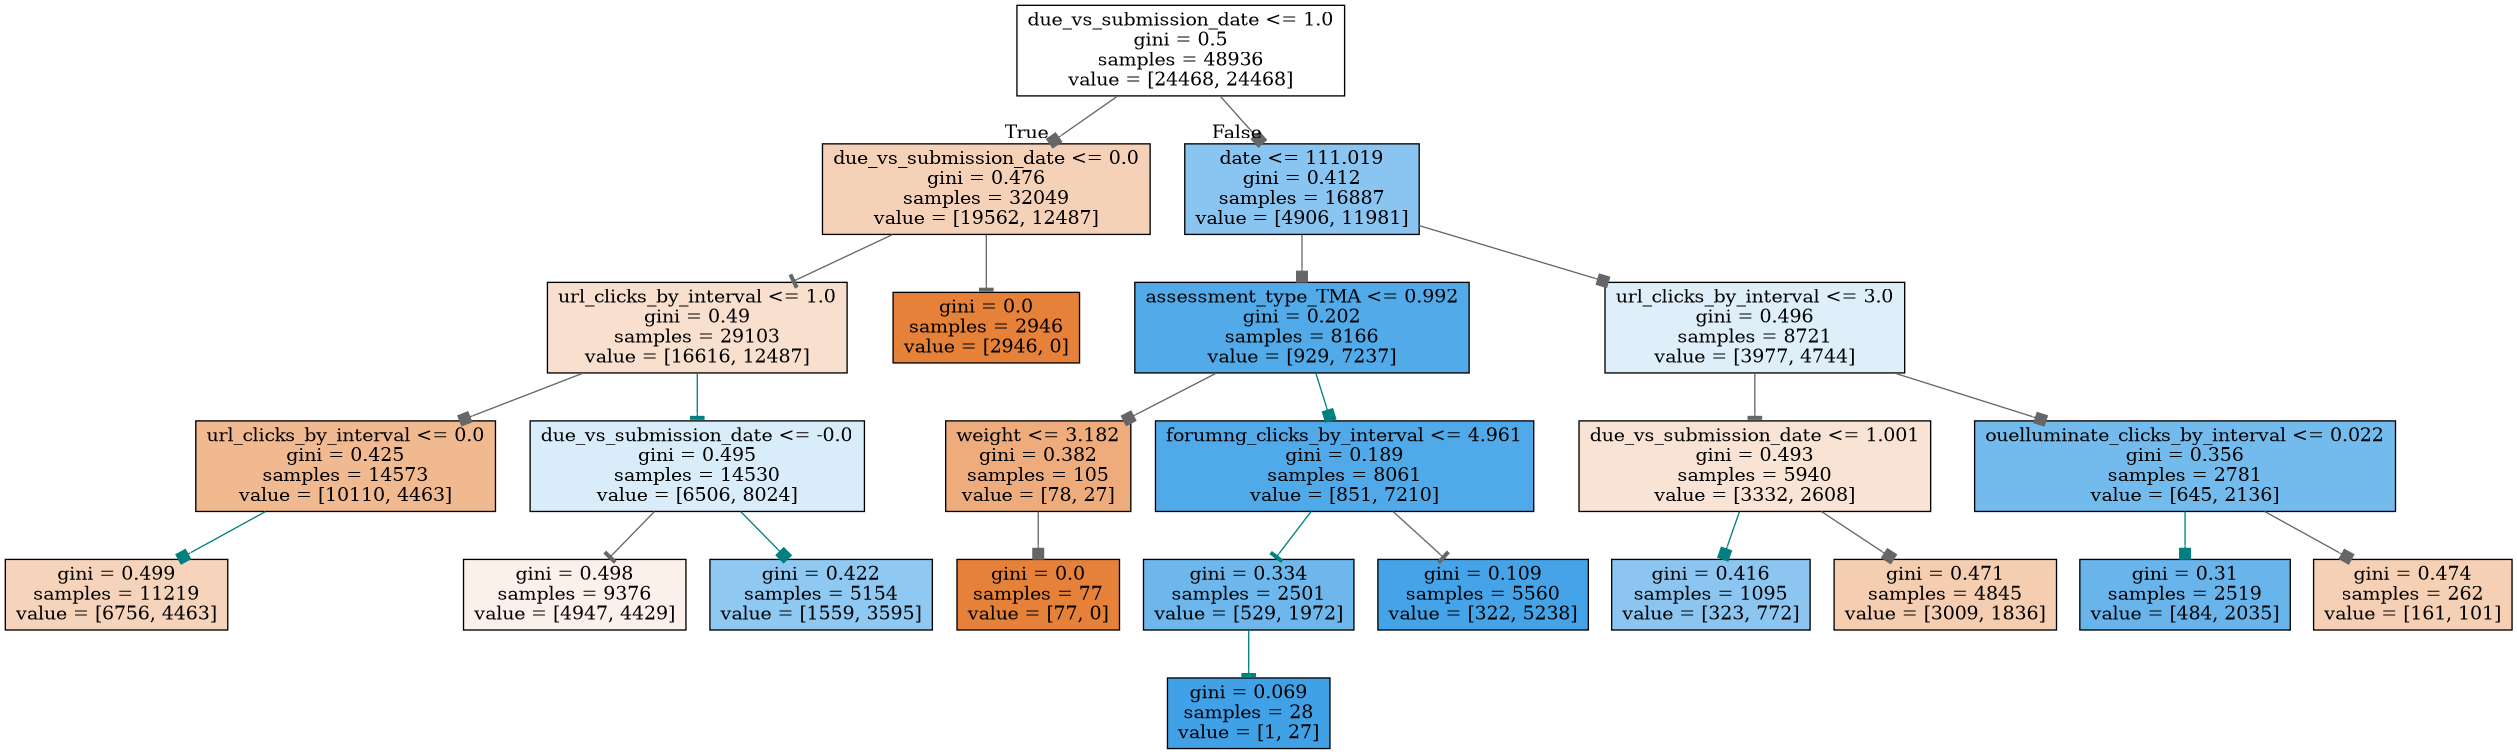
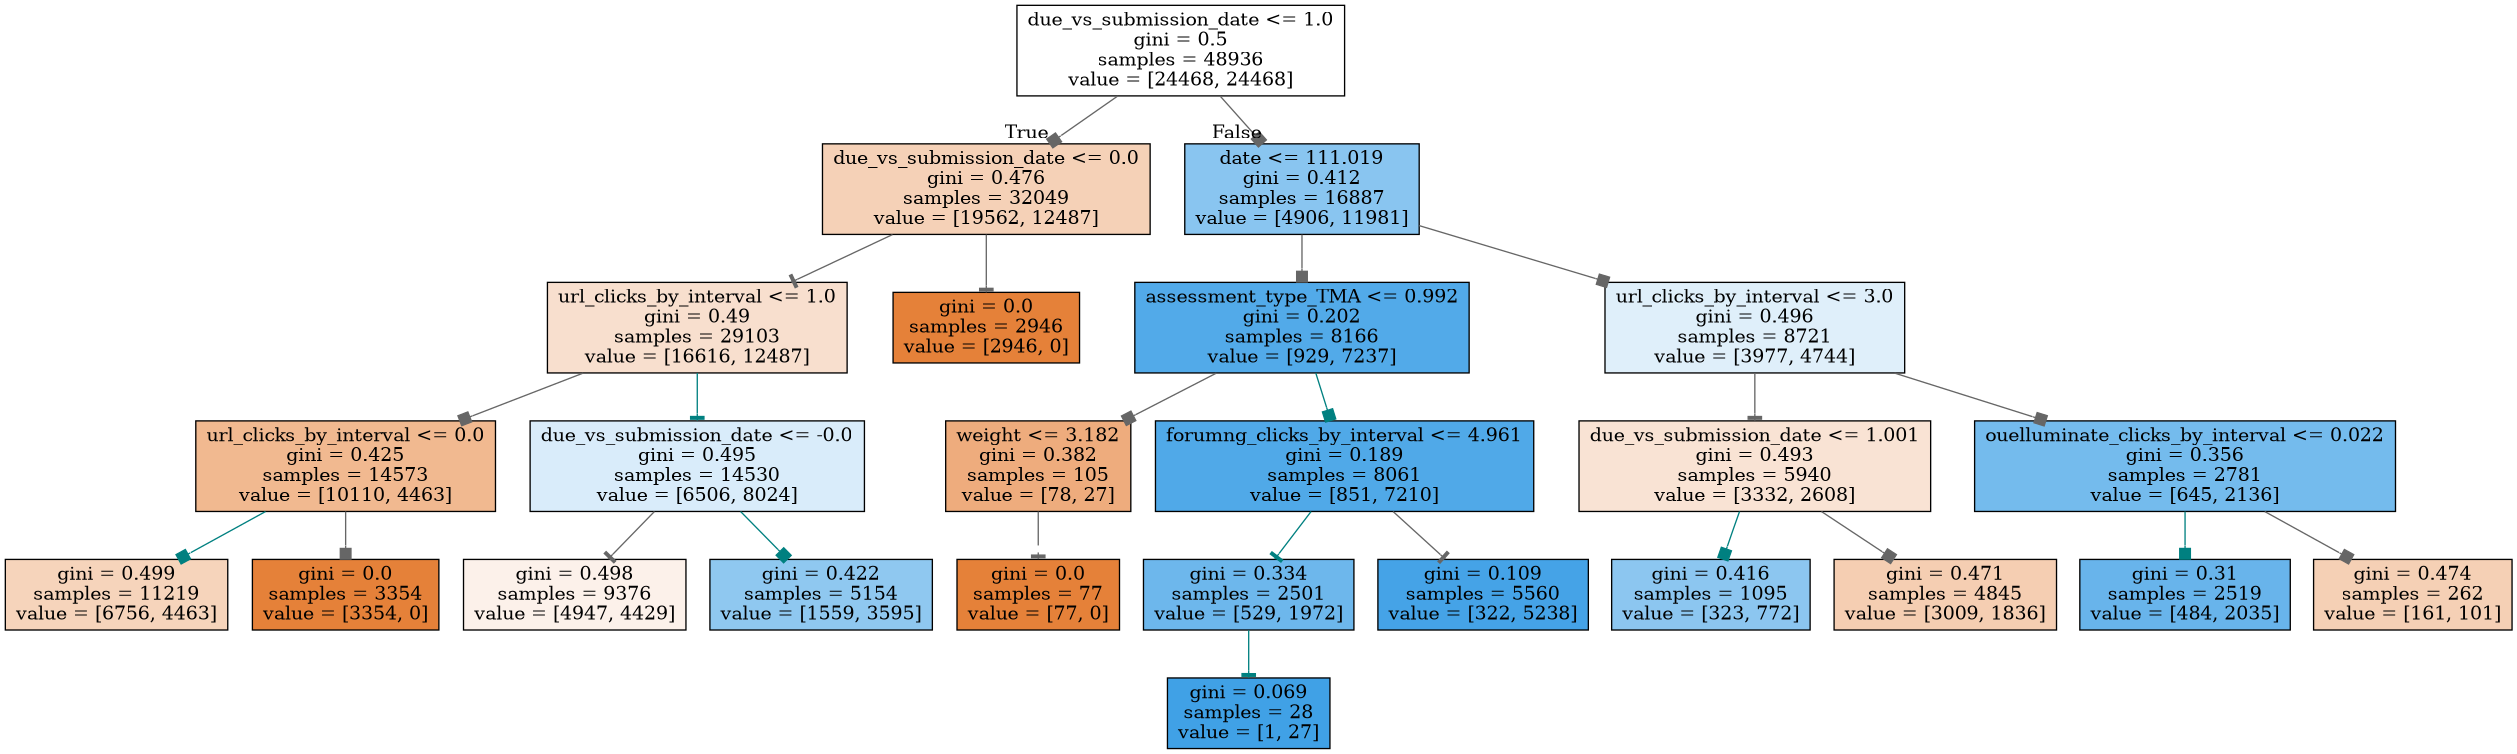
(1038, 528) -> (1038, 528)
none -> (346, 595)
